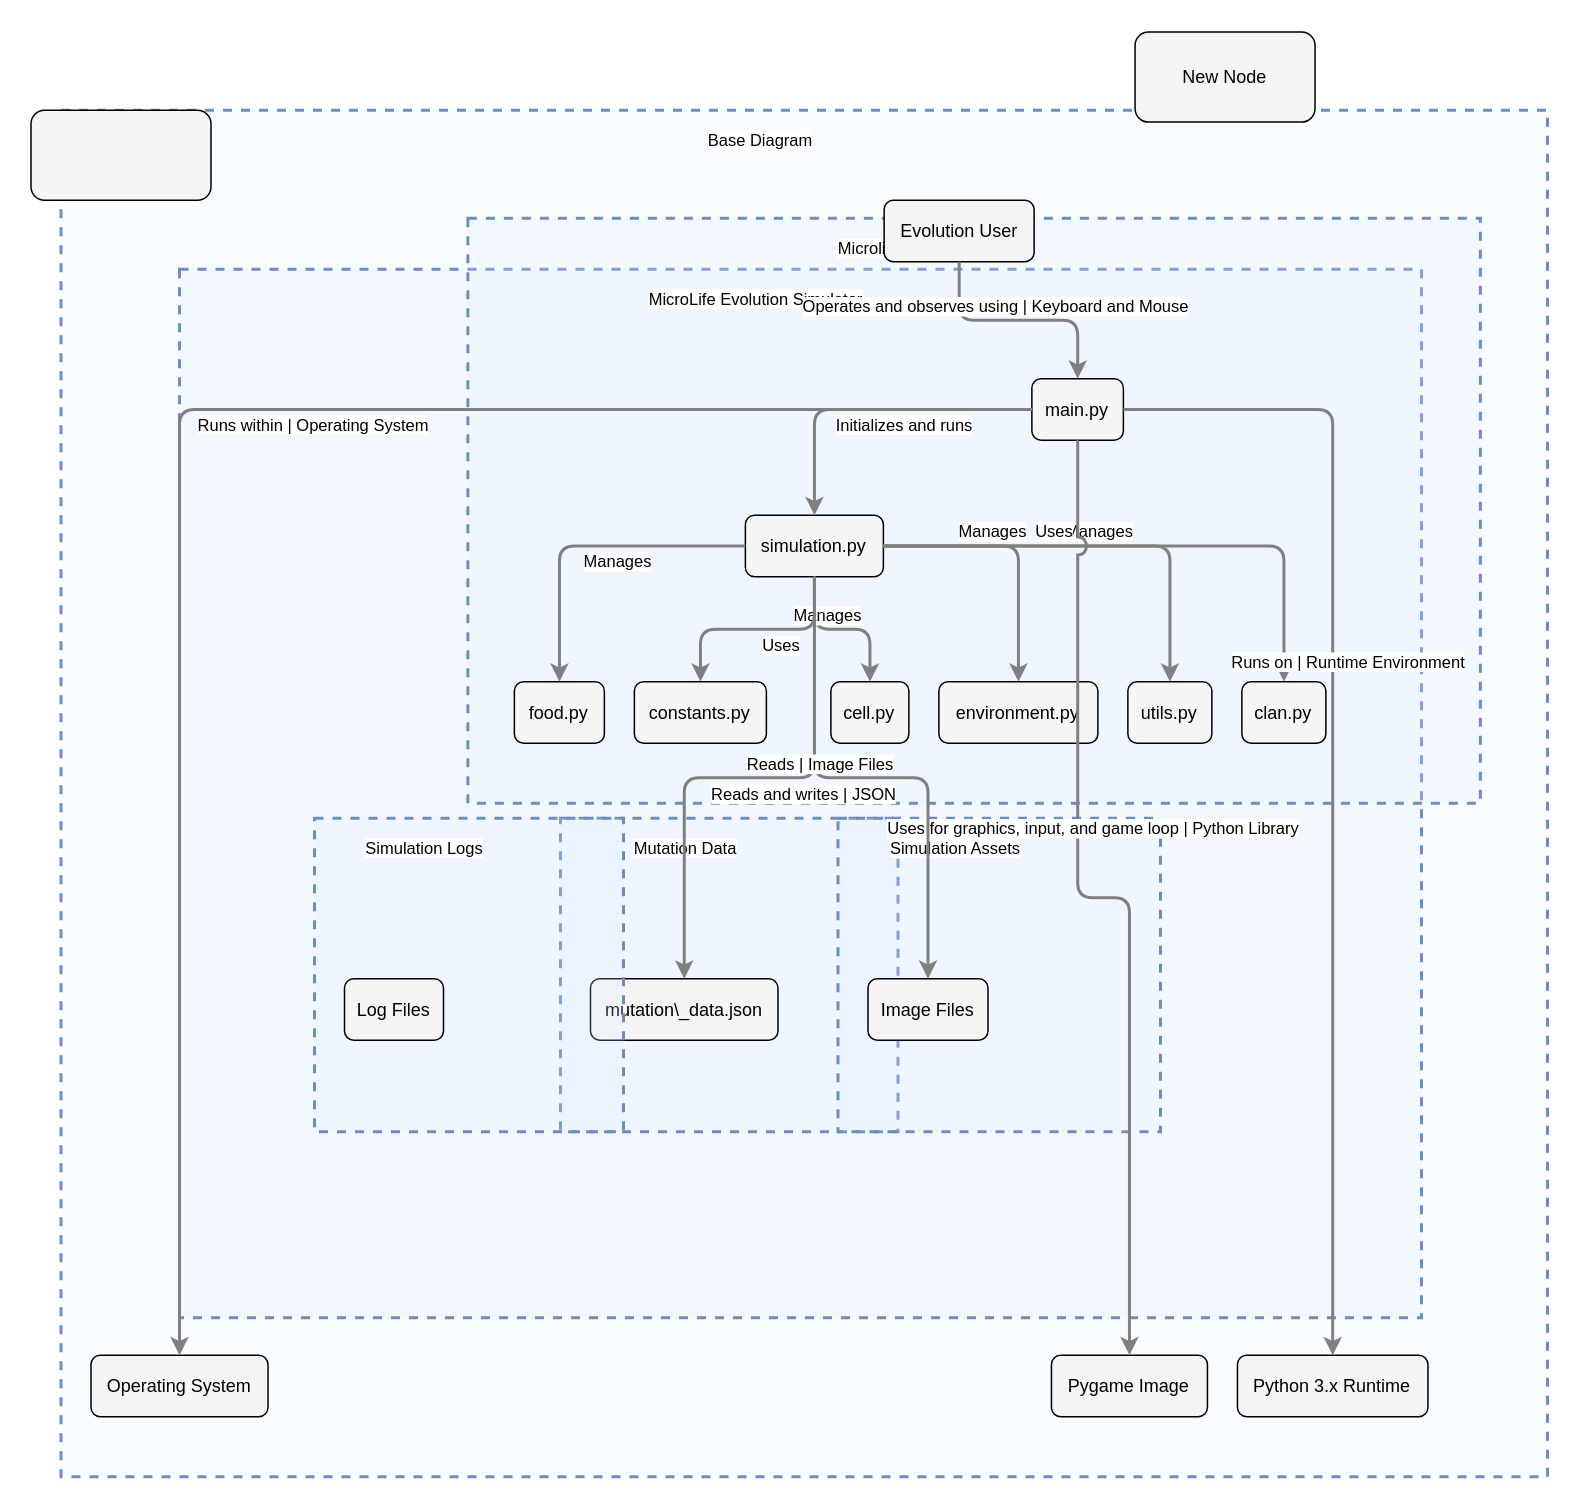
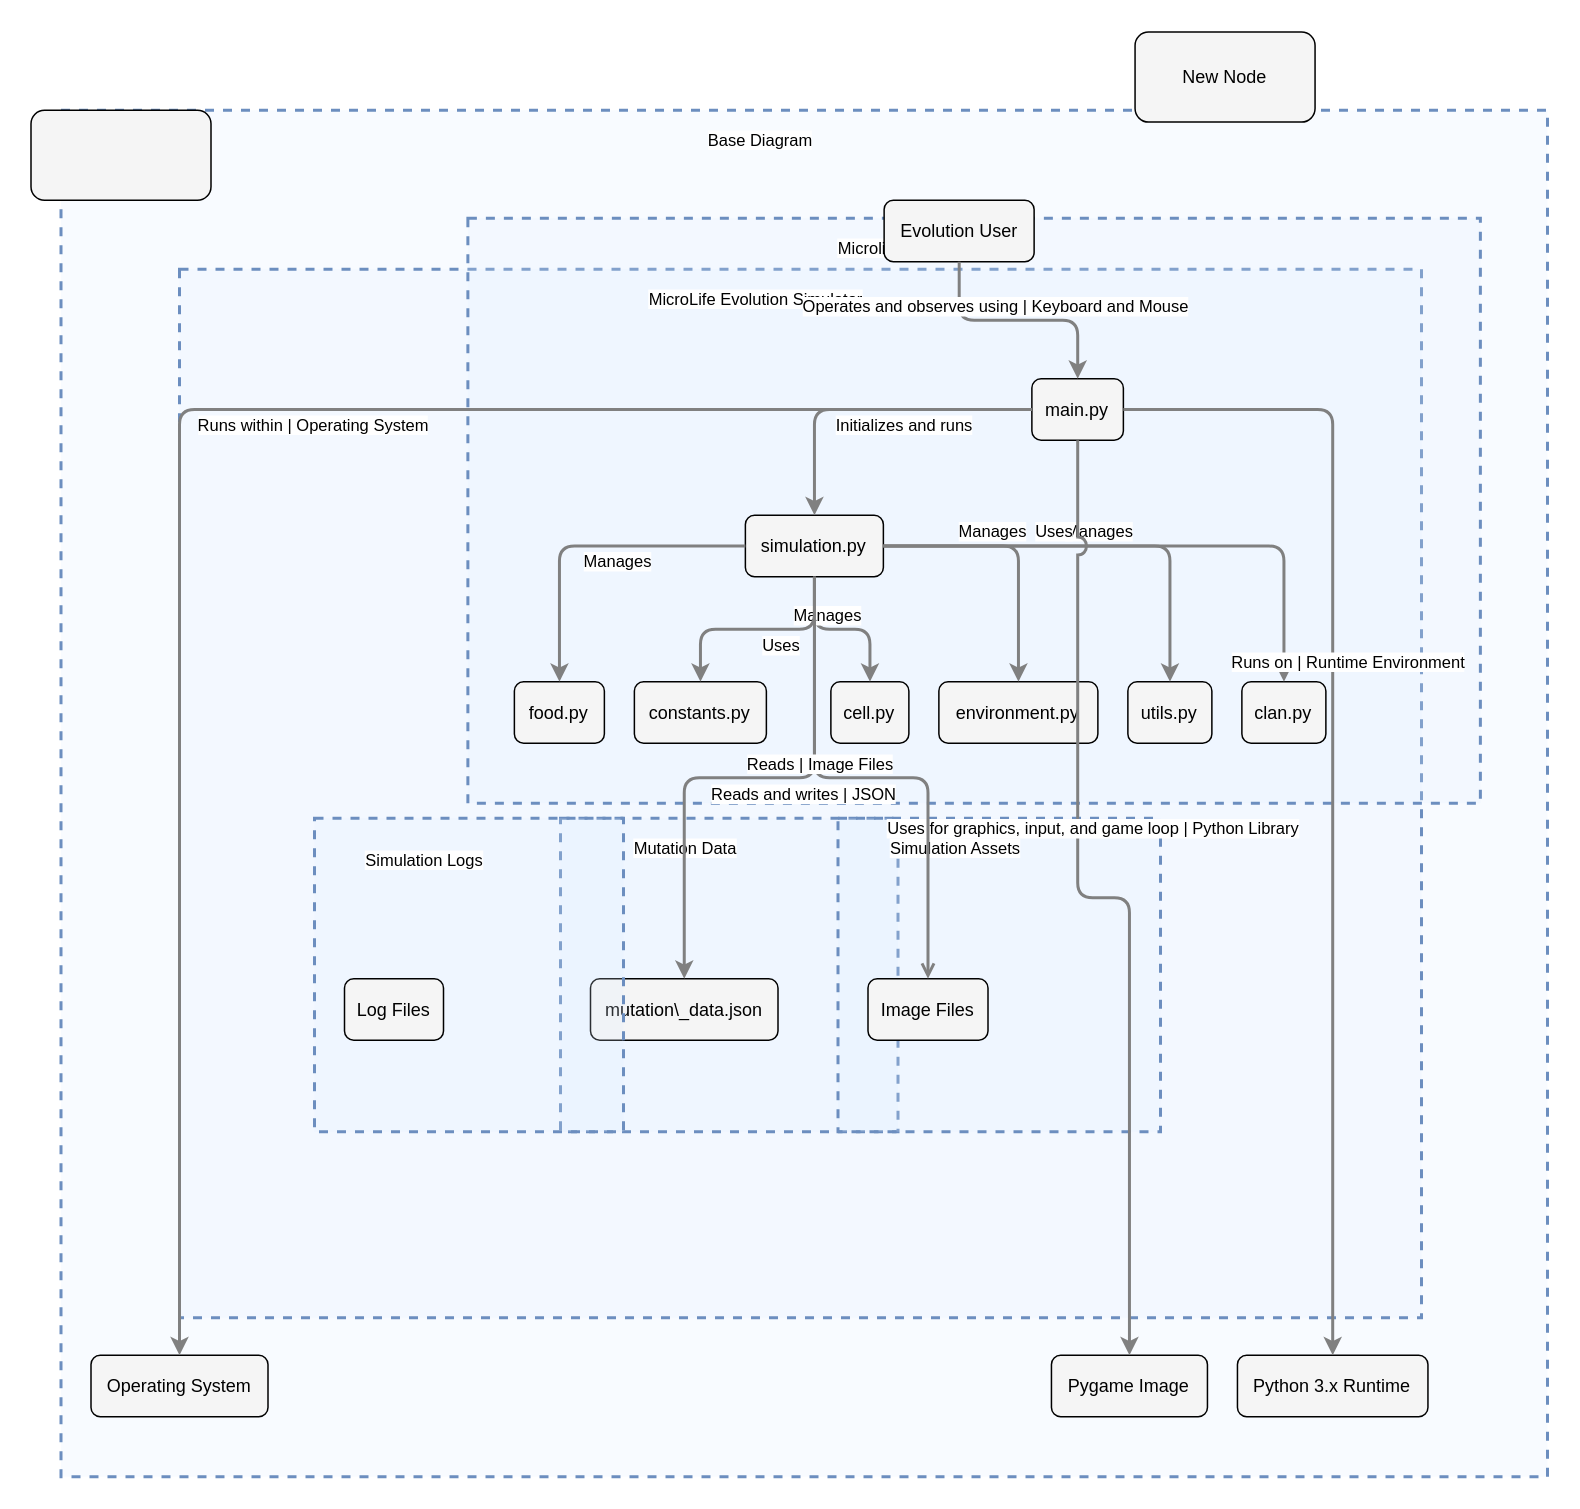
(424, 848) -> (424, 860)
(928, 963) -> (928, 964)
